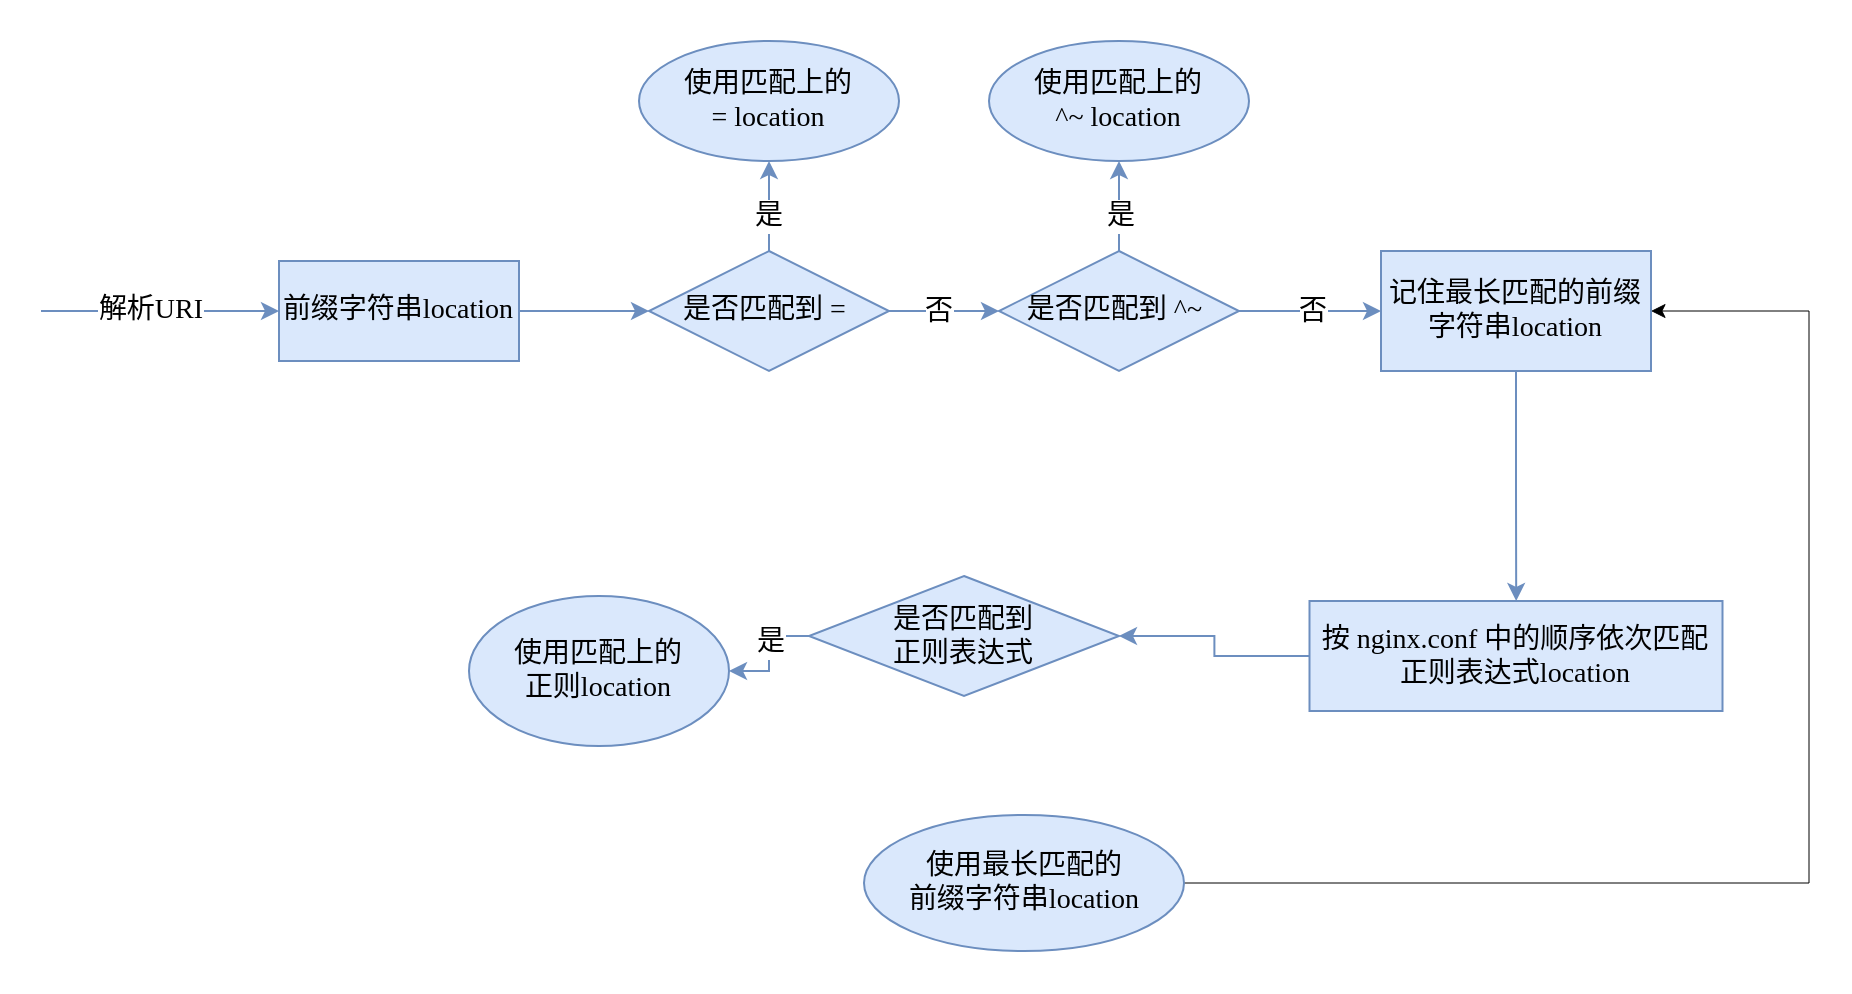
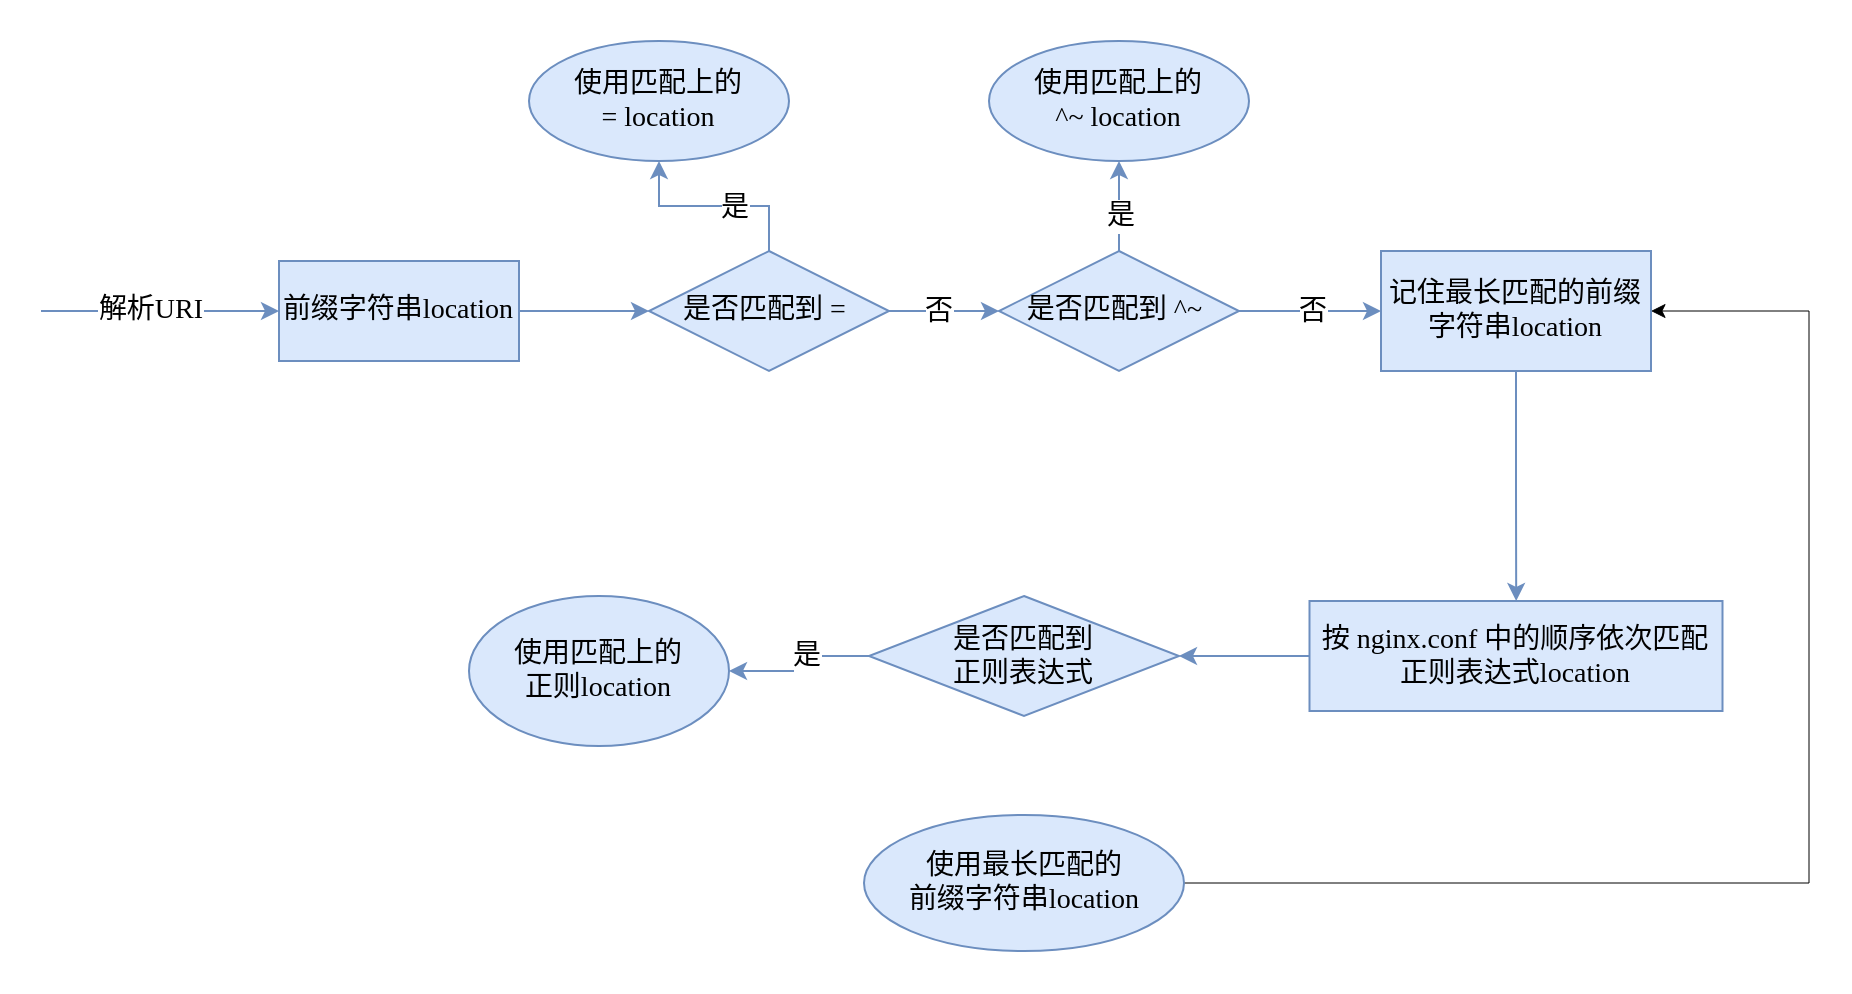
(769, 101) -> (659, 101)
(964, 636) -> (1024, 656)
